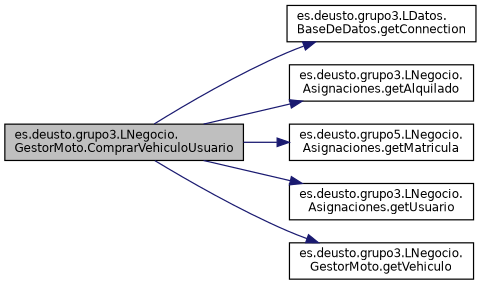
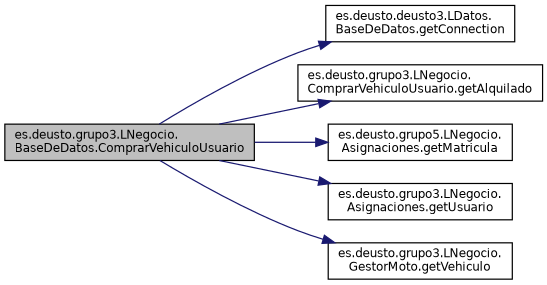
(382, 24) -> (420, 24)
(382, 83) -> (420, 83)
(124, 142) -> (130, 142)
